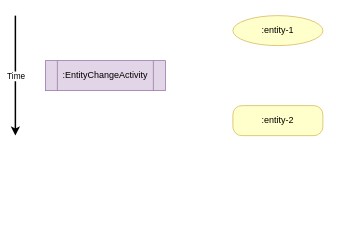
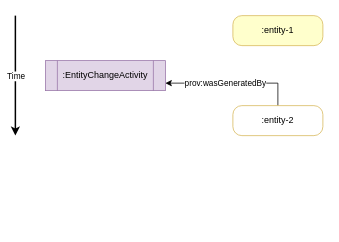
(278, 30) -> (278, 30)
none -> (226, 83)
(278, 120) -> (278, 120)
